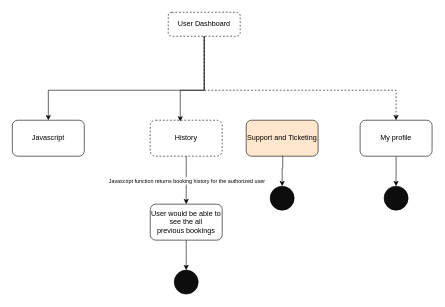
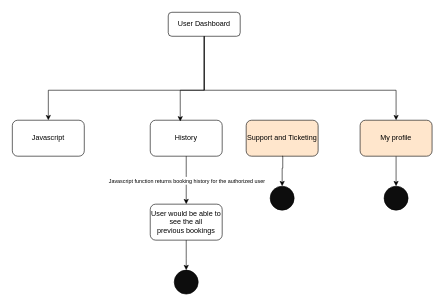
(204, 24) -> (204, 24)
(313, 90) -> (313, 90)
(186, 138) -> (186, 138)
(396, 138) -> (396, 138)
